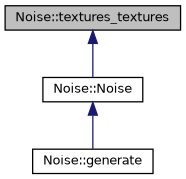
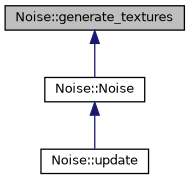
(93, 18) -> (95, 18)
(93, 161) -> (95, 161)
